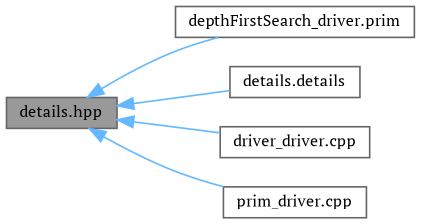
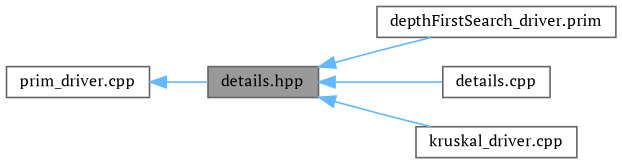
(295, 82) -> (496, 82)
(295, 142) -> (496, 142)
(162, 166) -> (187, 82)
